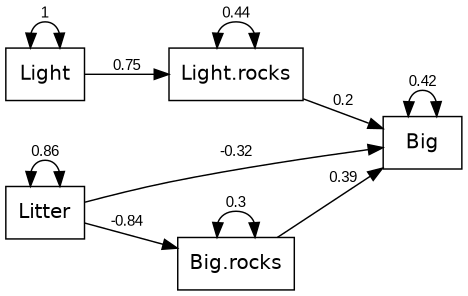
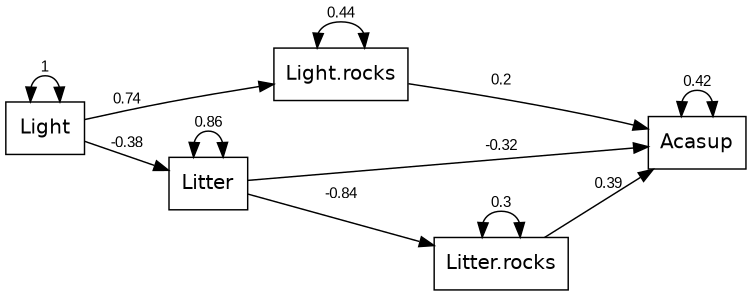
(127, 66) -> (127, 100)
(423, 143) -> (697, 143)
none -> (119, 153)
(236, 264) -> (501, 264)
